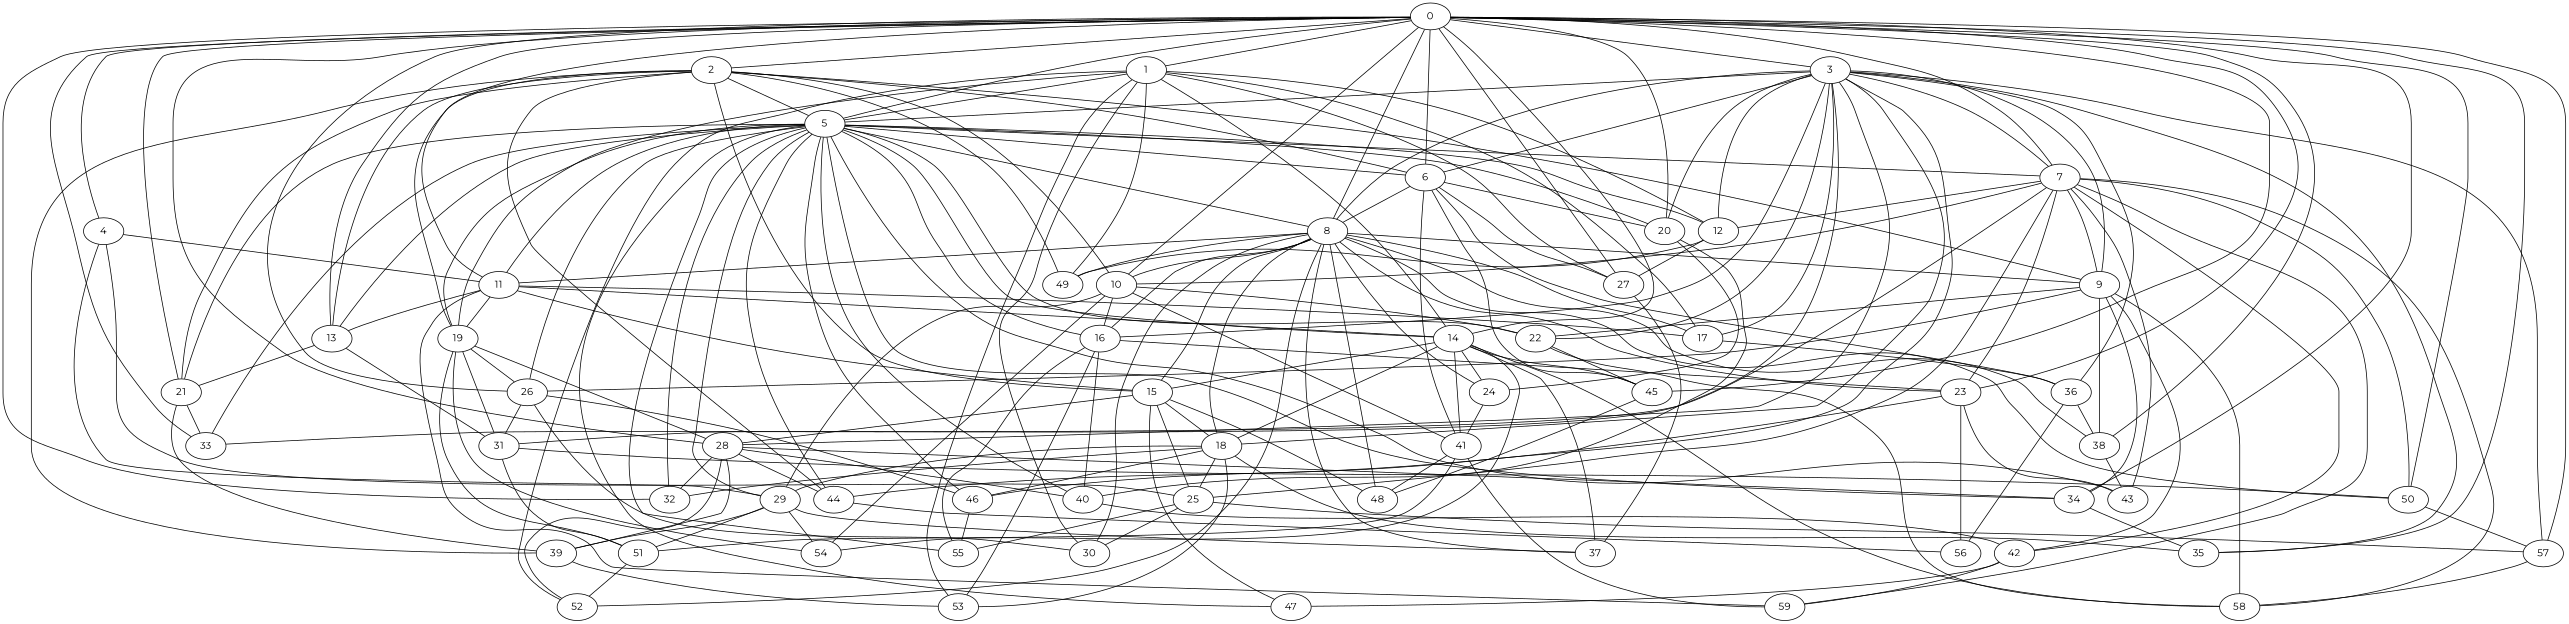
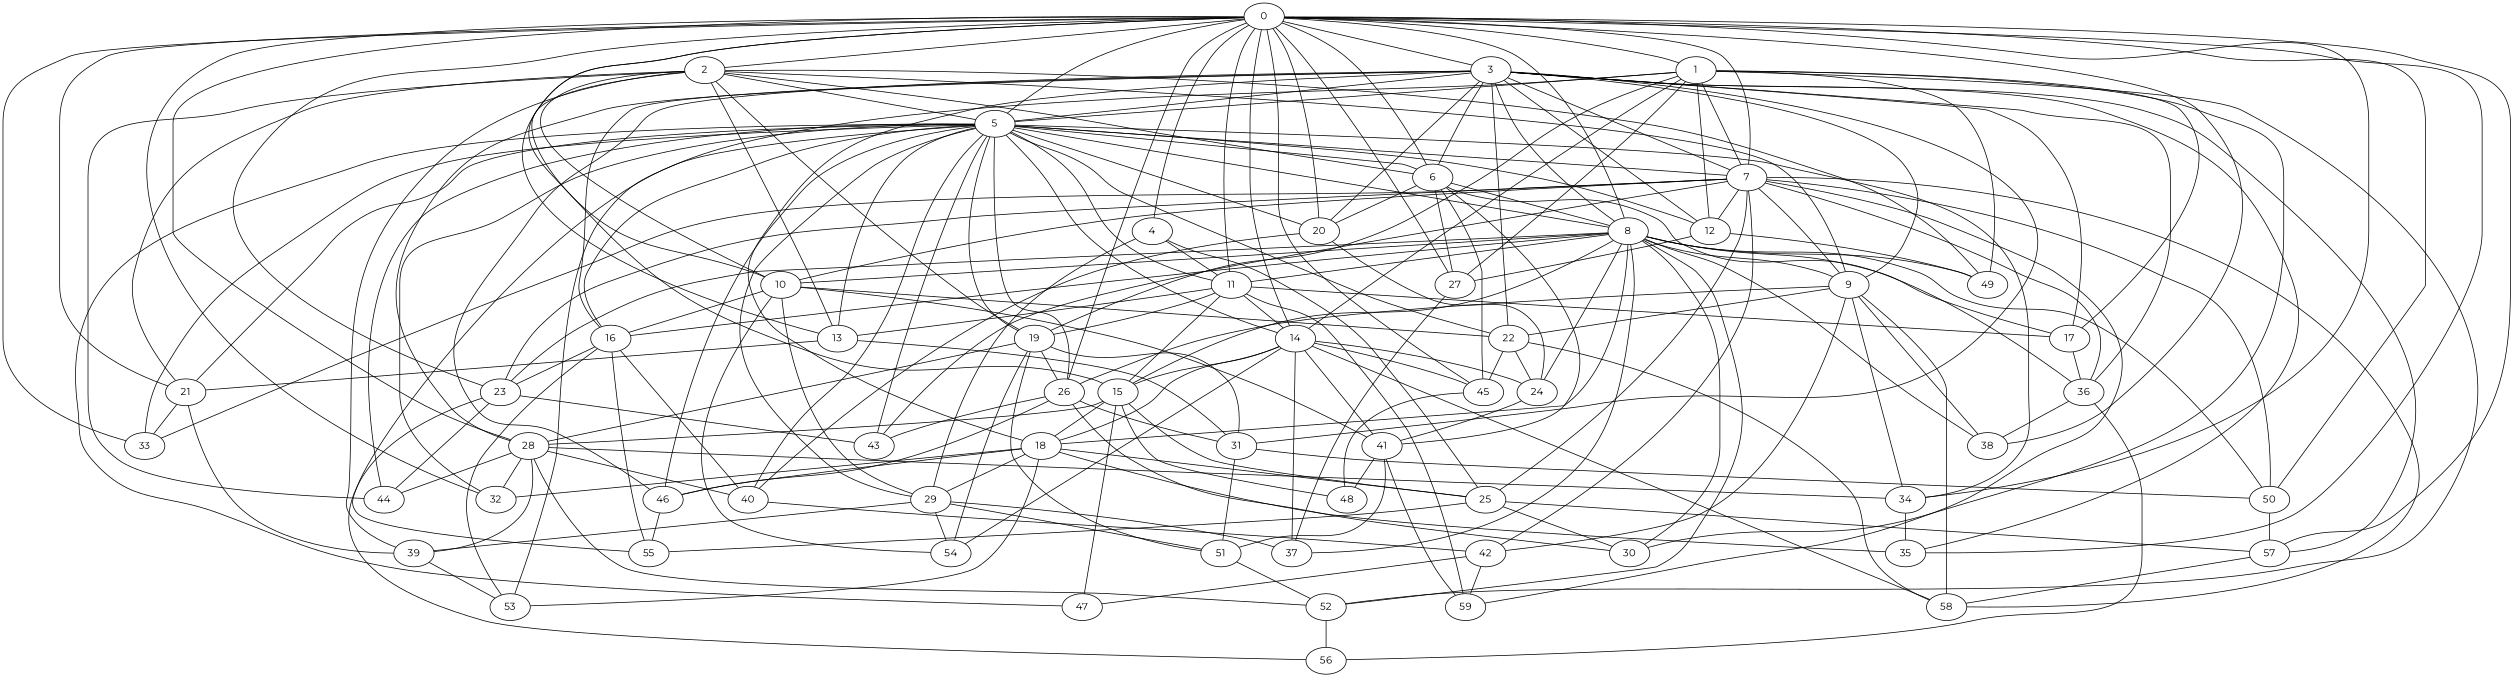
none -> (1721, 124)
none -> (1966, 250)
none -> (1523, 365)
(1355, 378) -> none
(2114, 473) -> (967, 415)
(1424, 532) -> (1326, 634)
